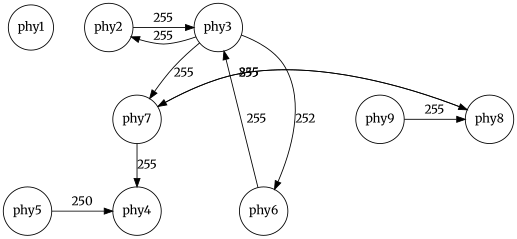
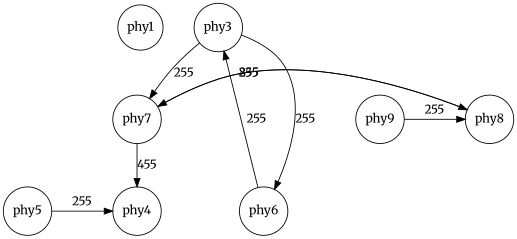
(109, 28) -> none
(306, 119) -> (306, 119)
(147, 165) -> (147, 165)
(82, 202) -> (82, 202)
